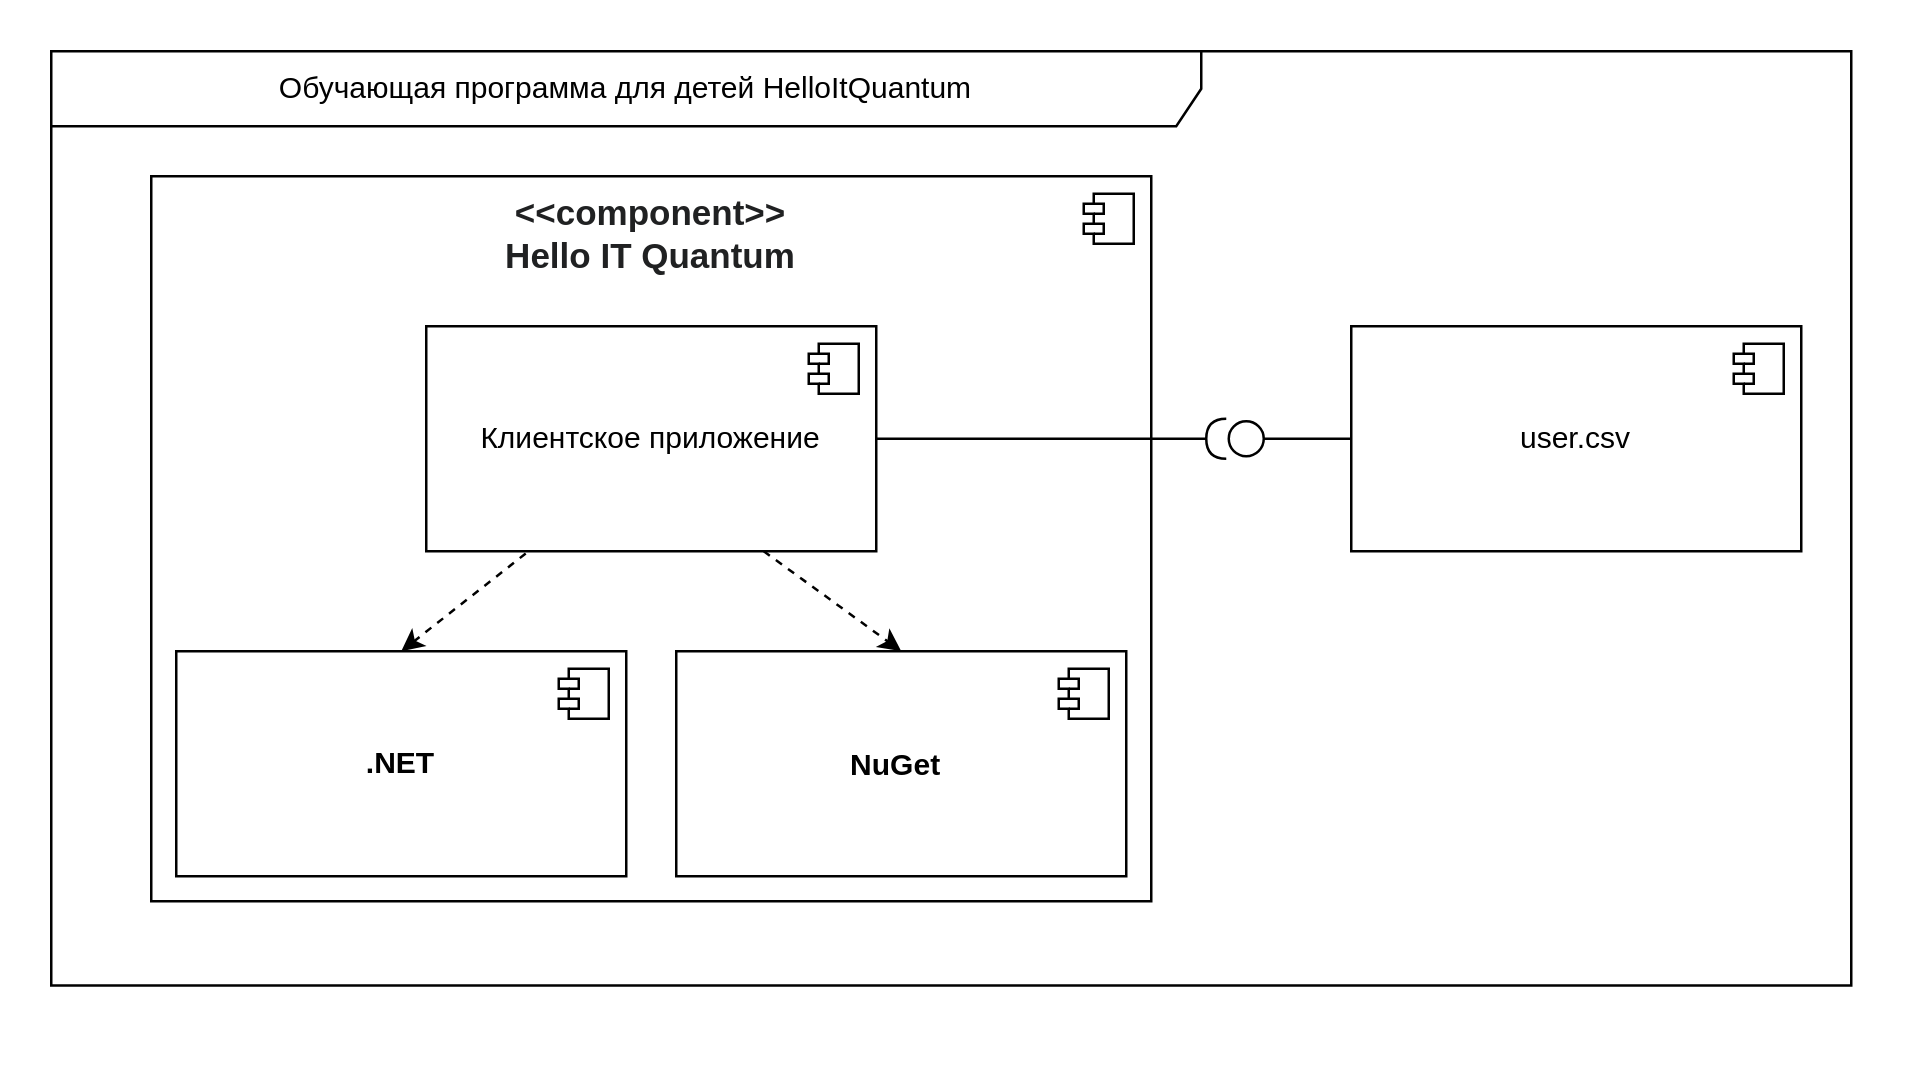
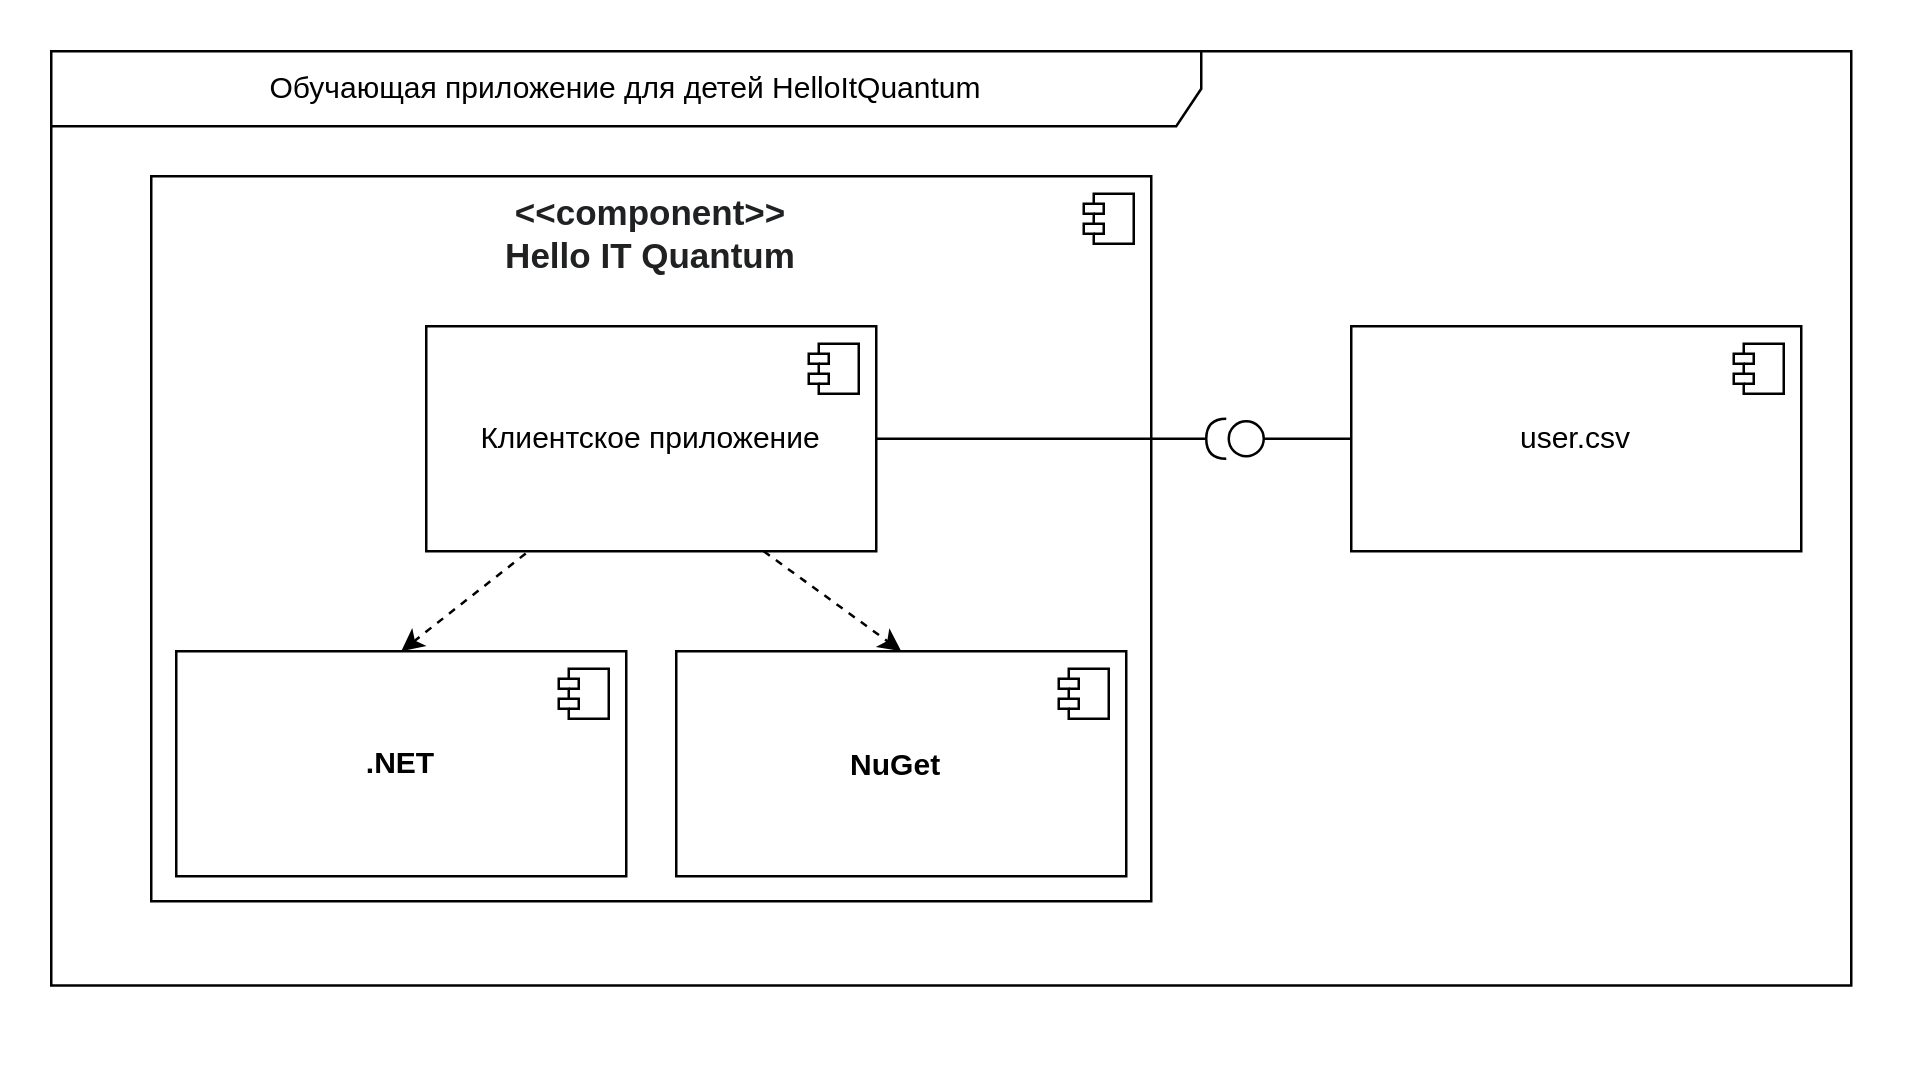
(626, 89) -> (626, 89)
